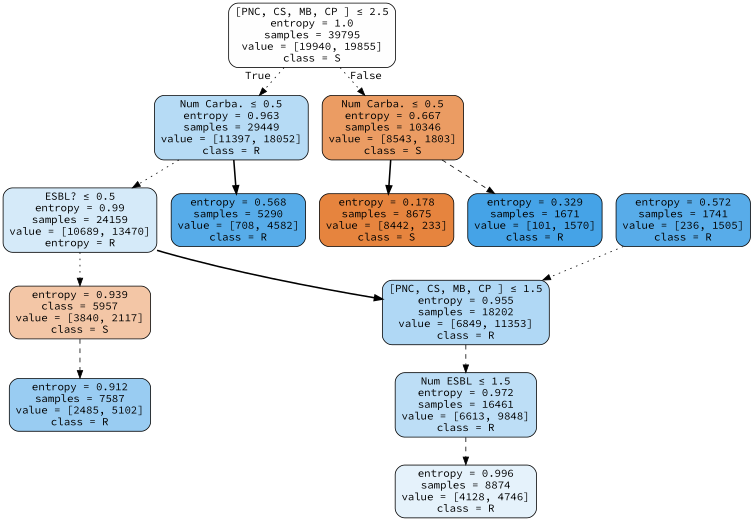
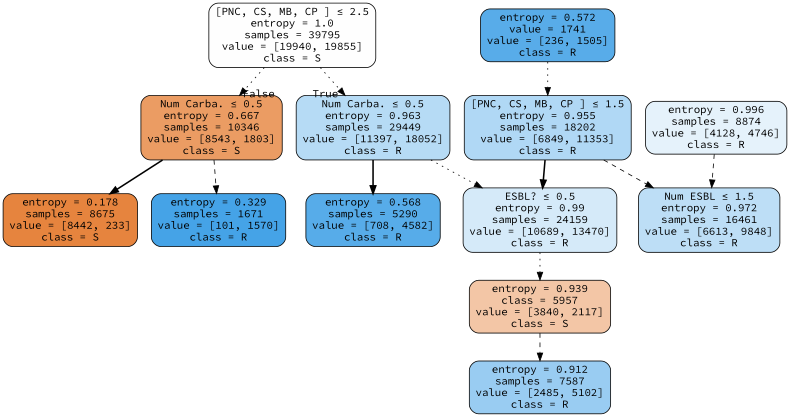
(683, 214) -> (548, 29)
(80, 243) -> (540, 243)
(265, 277) -> (544, 170)
(466, 447) -> (713, 167)
